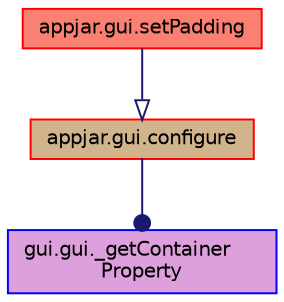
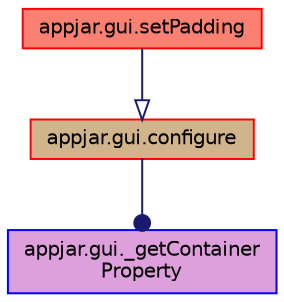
(142, 262) -> (142, 262)
